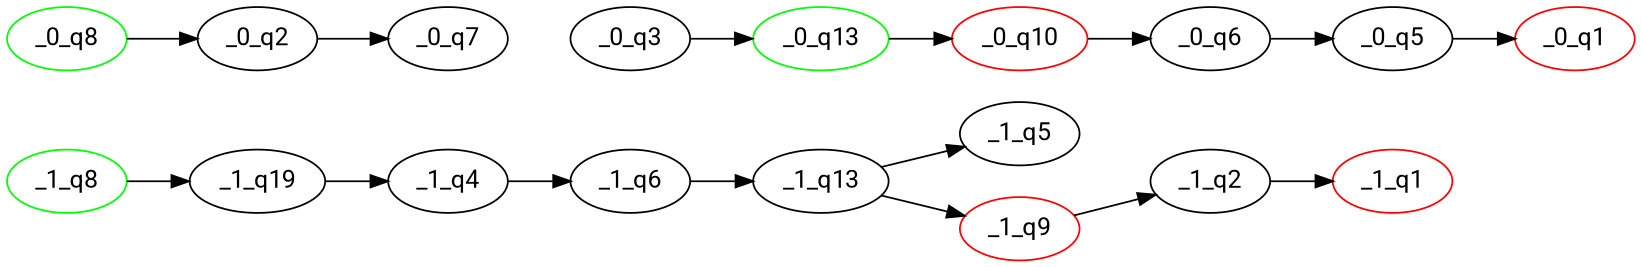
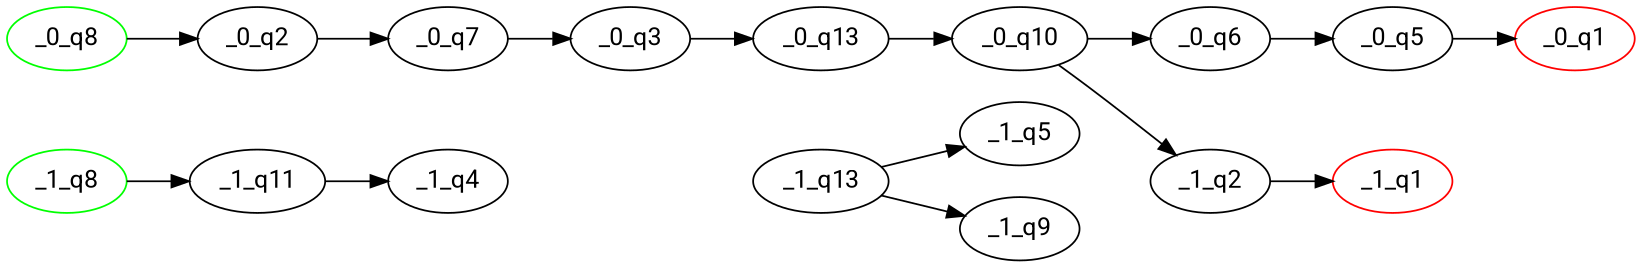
none -> (530, 39)
(821, 39) -> (821, 39)
(1020, 39) -> (1020, 39)
(257, 181) -> (257, 181)
(630, 181) -> none
(1106, 207) -> (1111, 104)
(1020, 229) -> (1020, 229)
